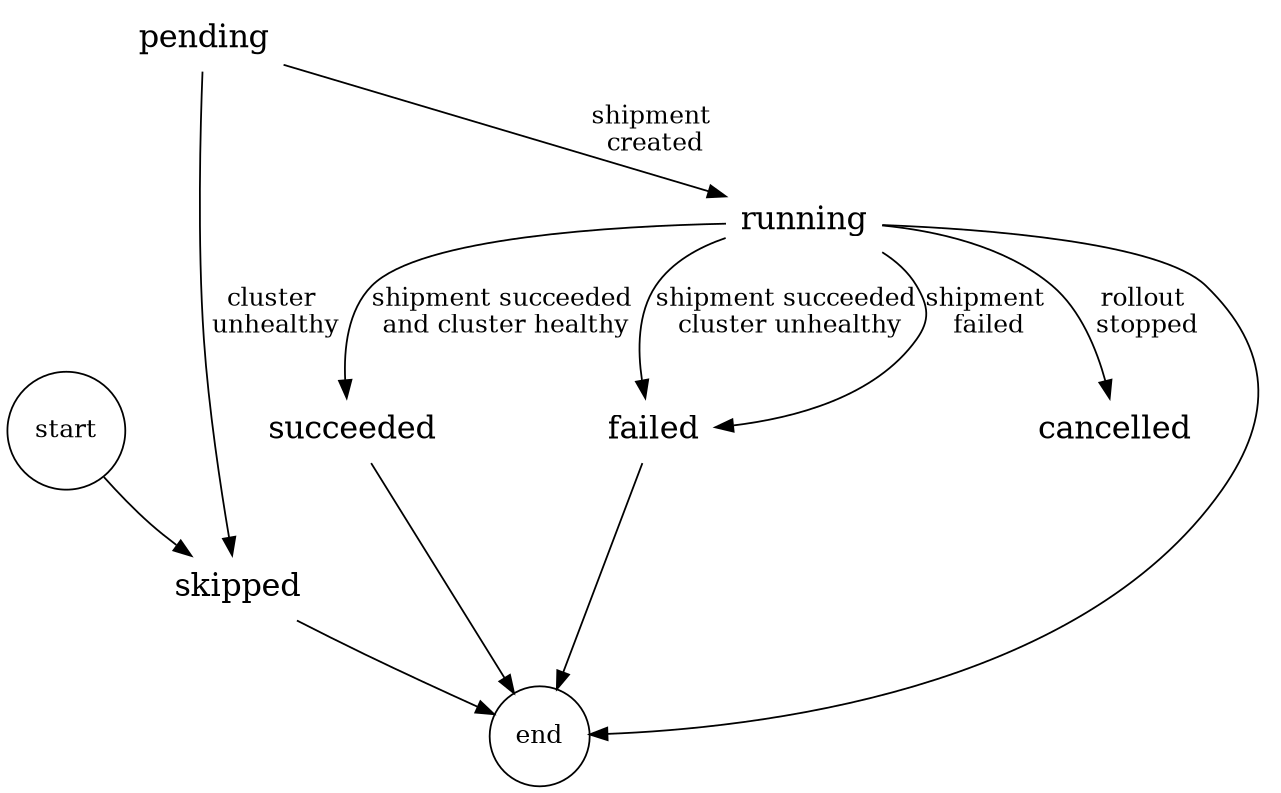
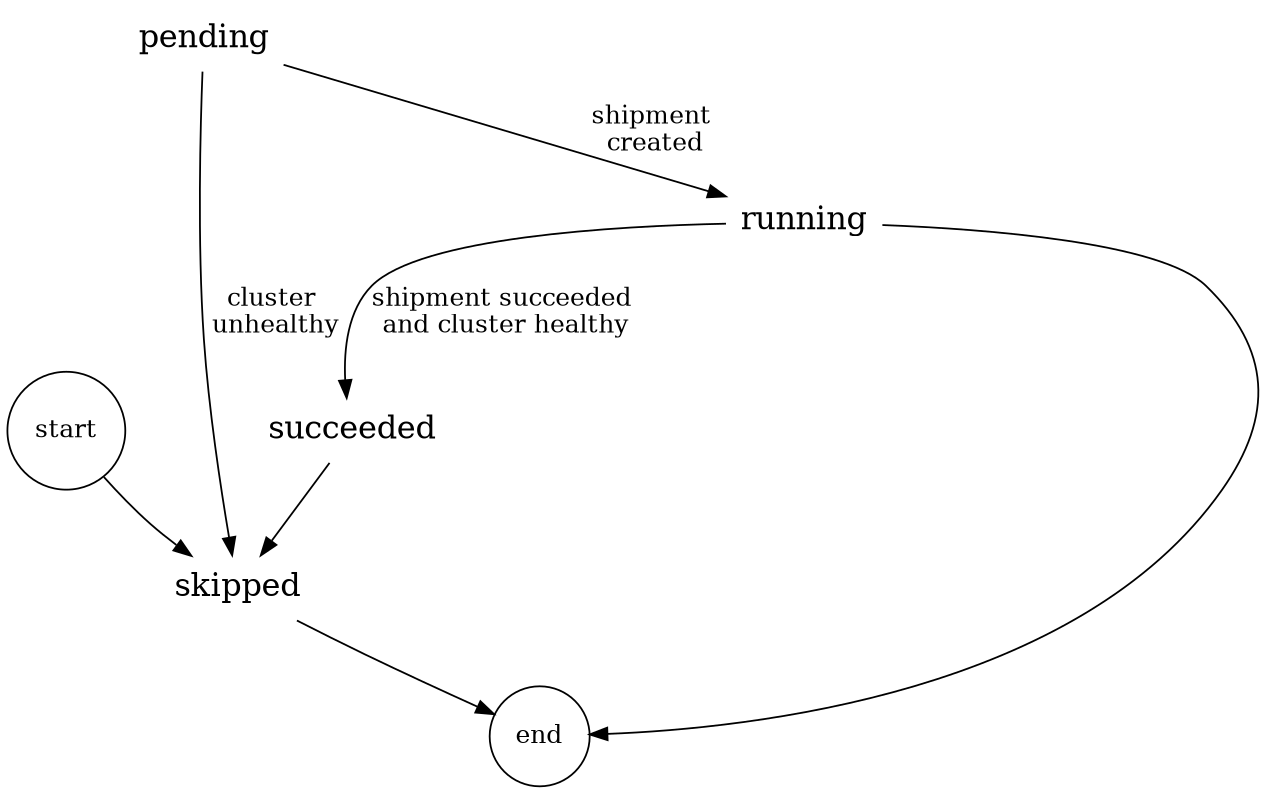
(654, 431) -> none
(1115, 431) -> none
(438, 571) -> (301, 502)
